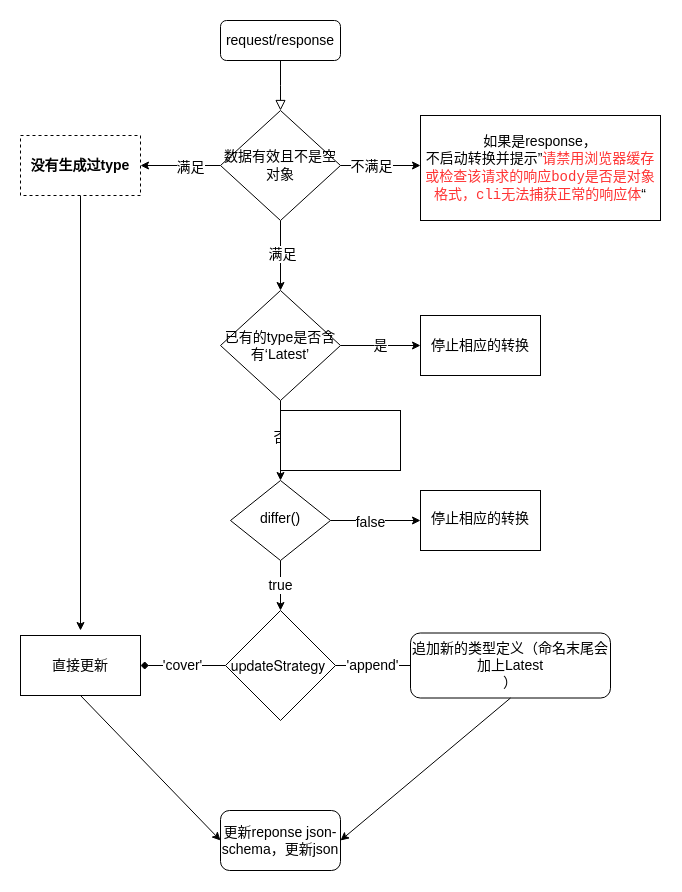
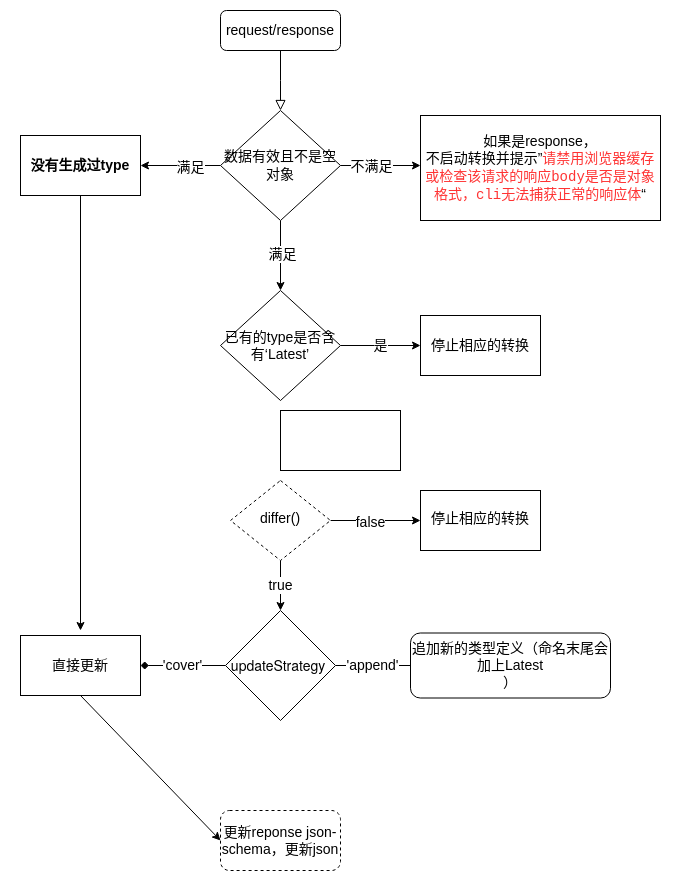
(281, 41) -> (281, 31)
(81, 166) -> (81, 166)
(281, 436) -> none
(281, 521) -> (281, 521)
(428, 767) -> none
(281, 841) -> (281, 841)
